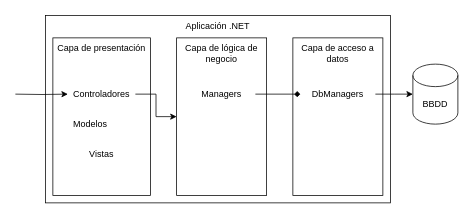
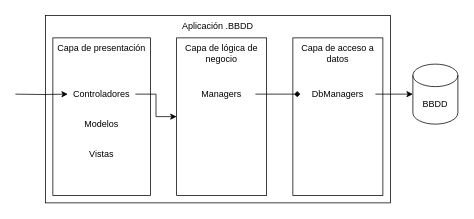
(218, 26) -> (218, 26)
(90, 124) -> (102, 124)
